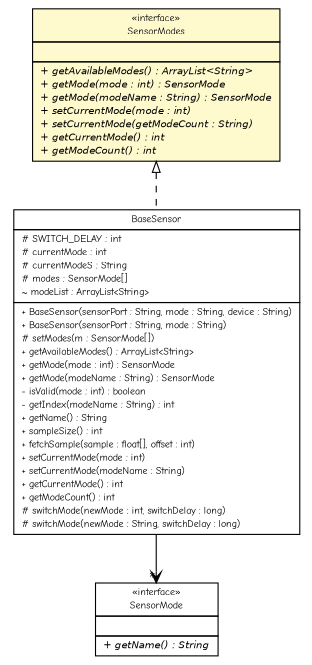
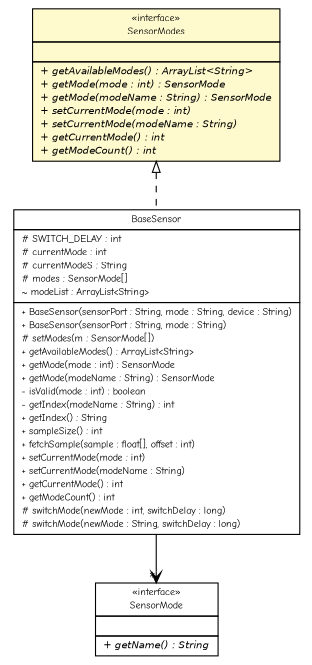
(147, 124) -> (139, 124)
(65, 418) -> (65, 418)
